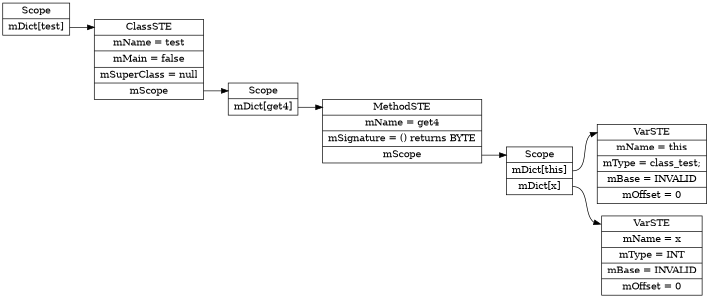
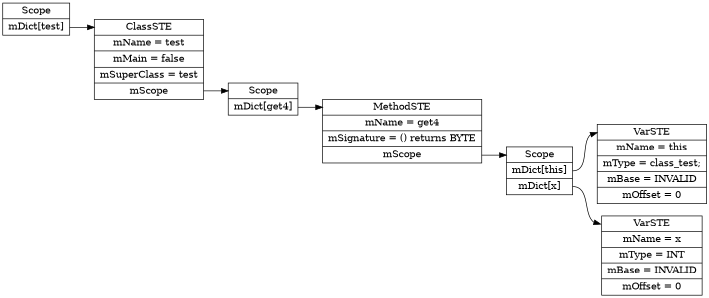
(149, 75) -> (149, 75)
